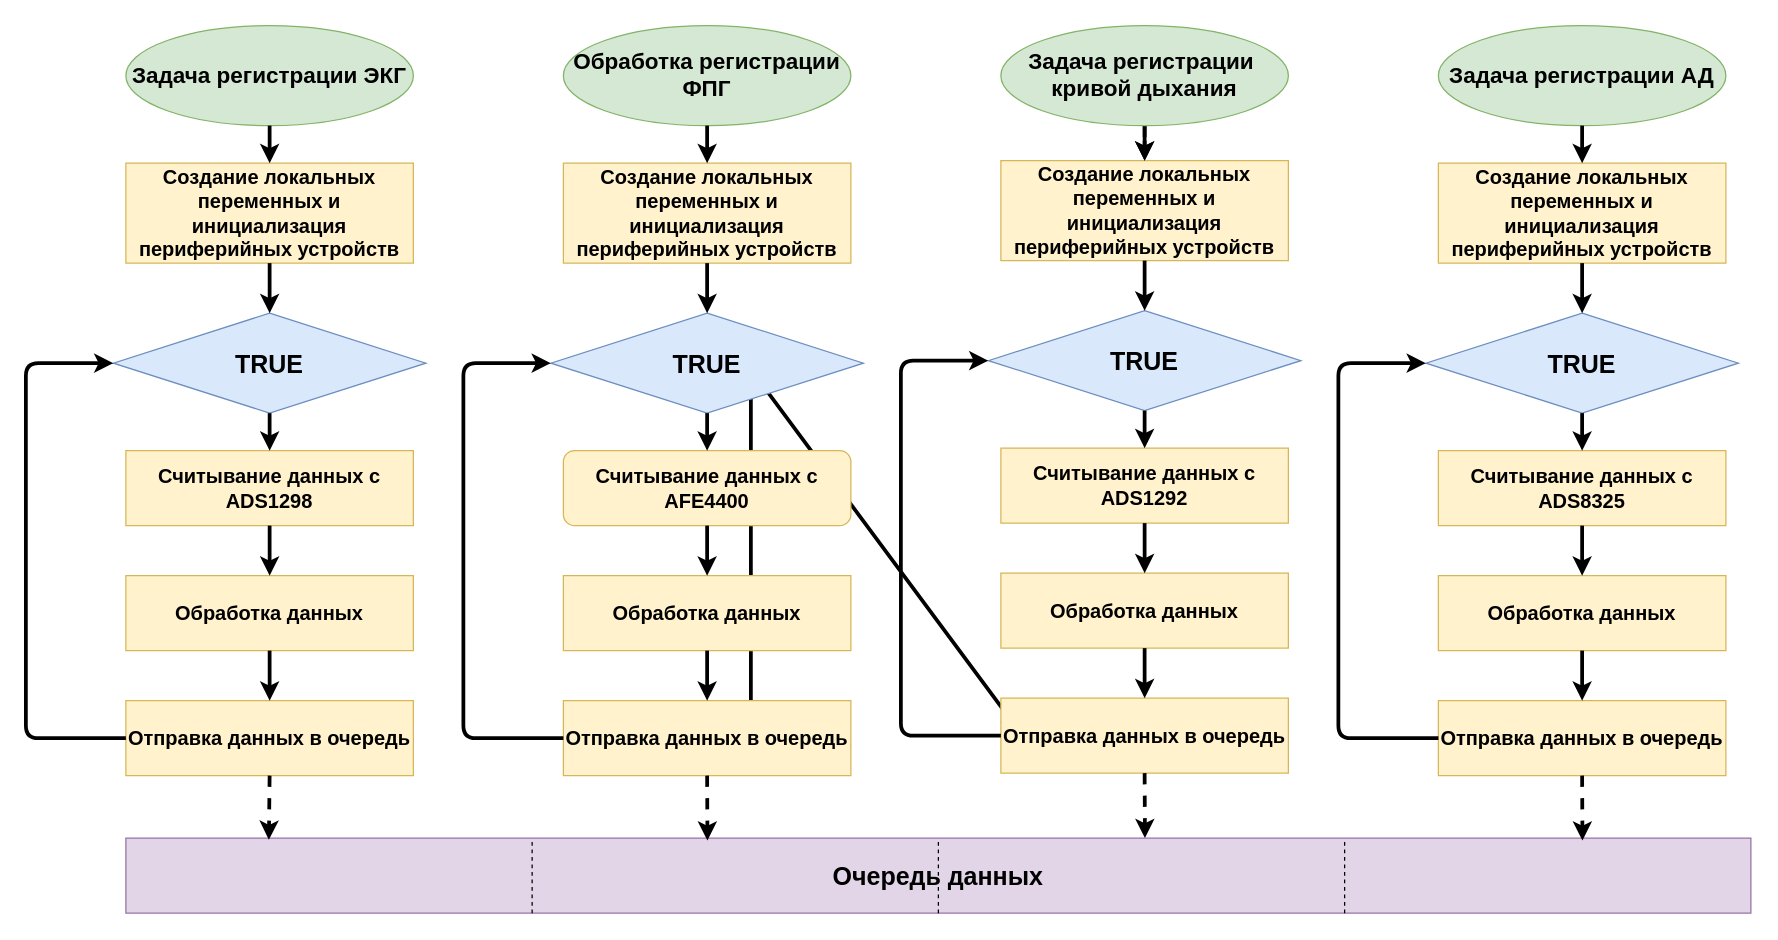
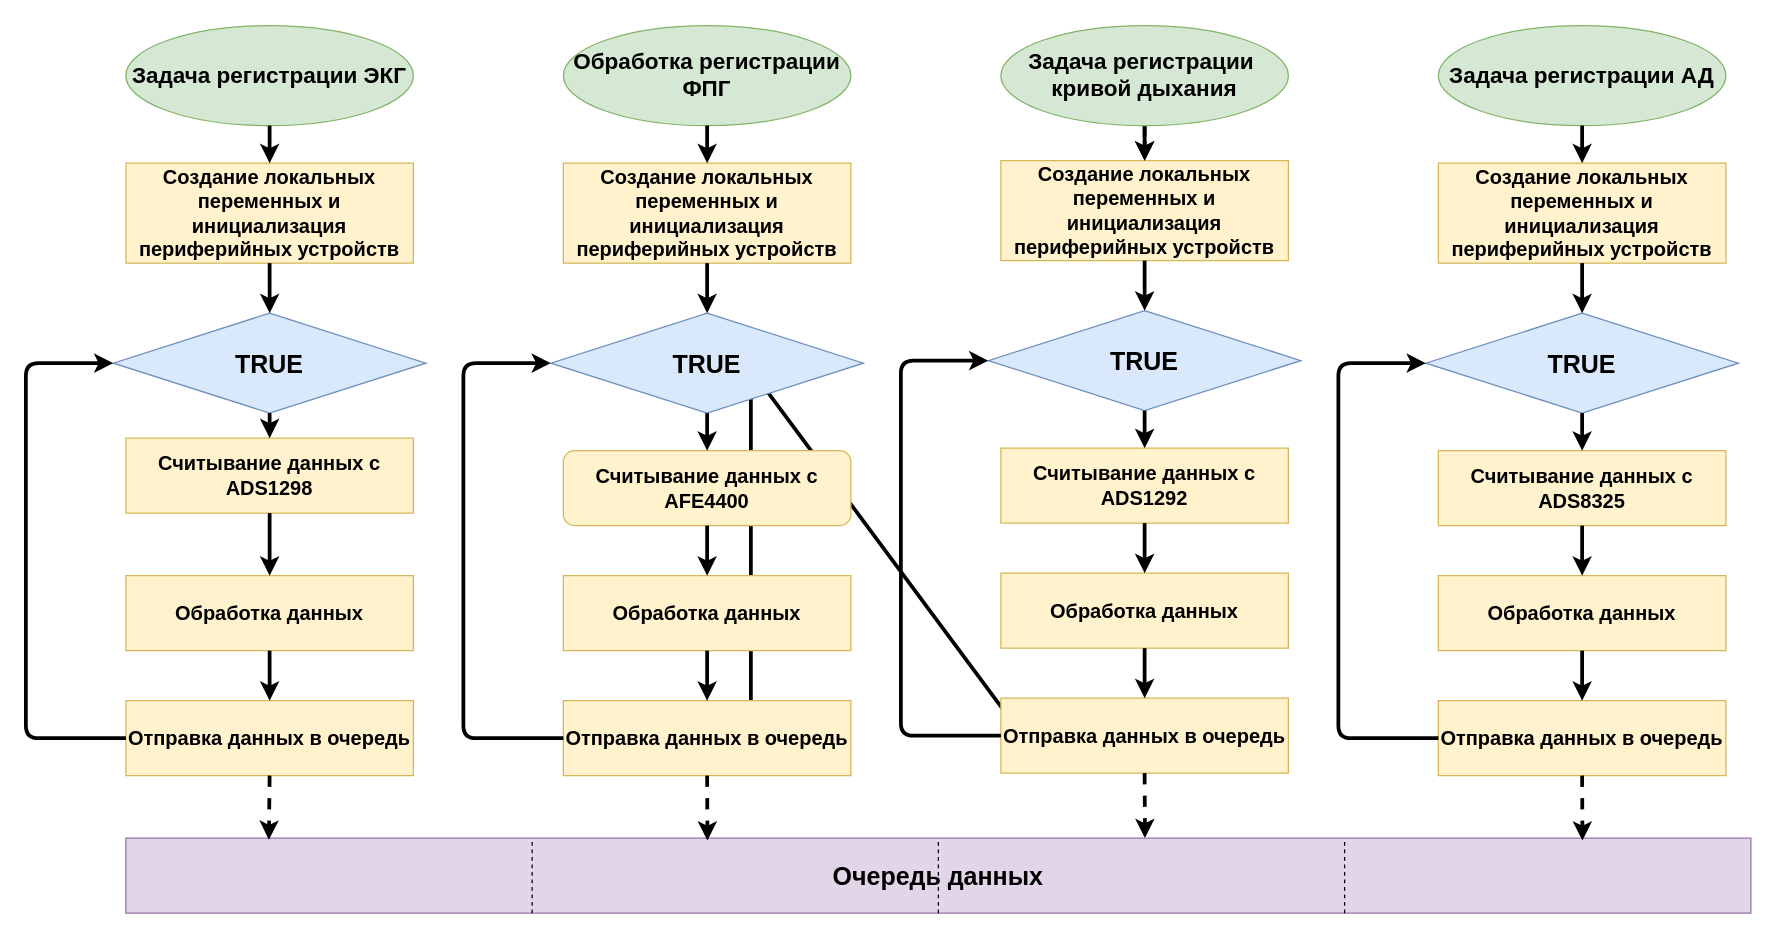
(269, 488) -> (269, 476)
